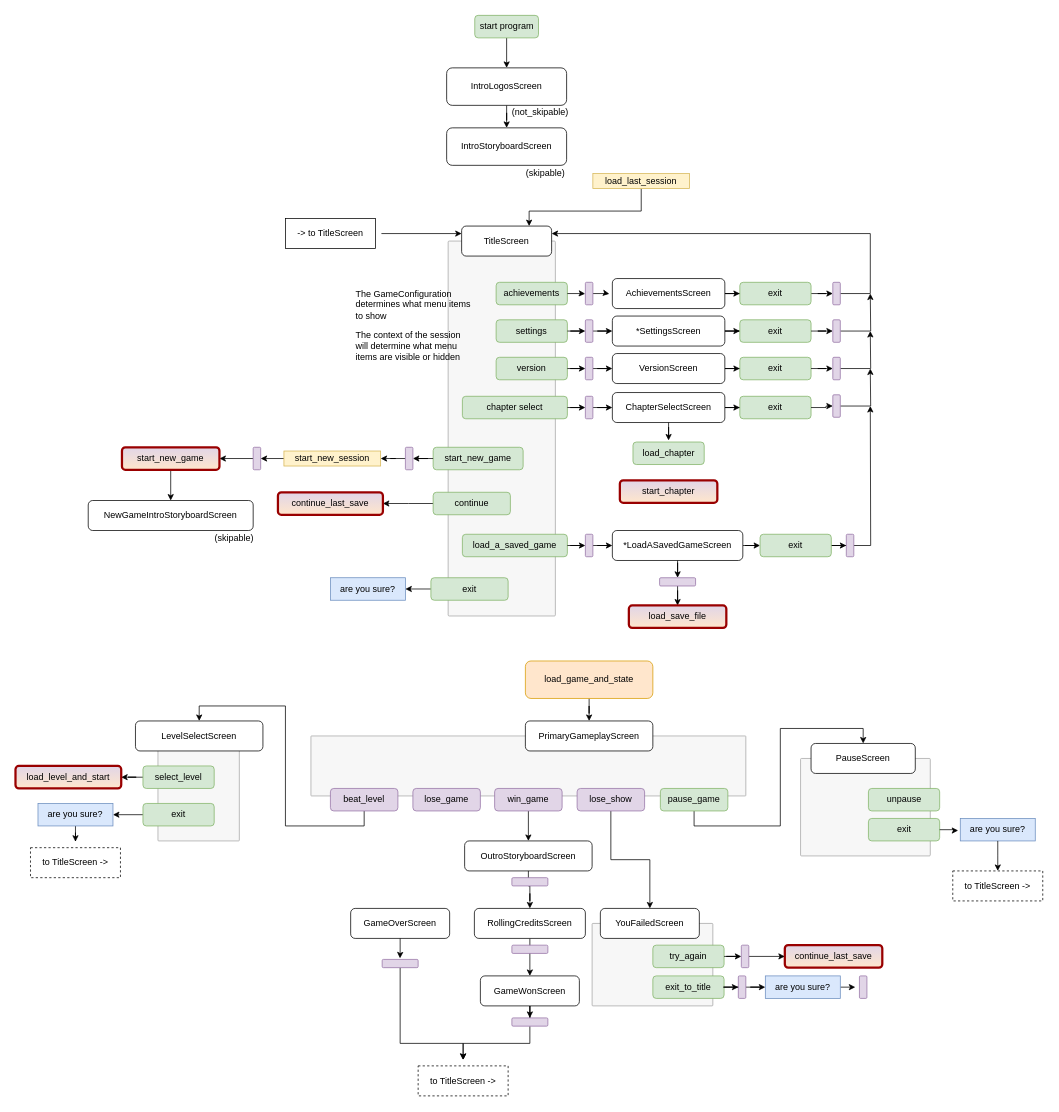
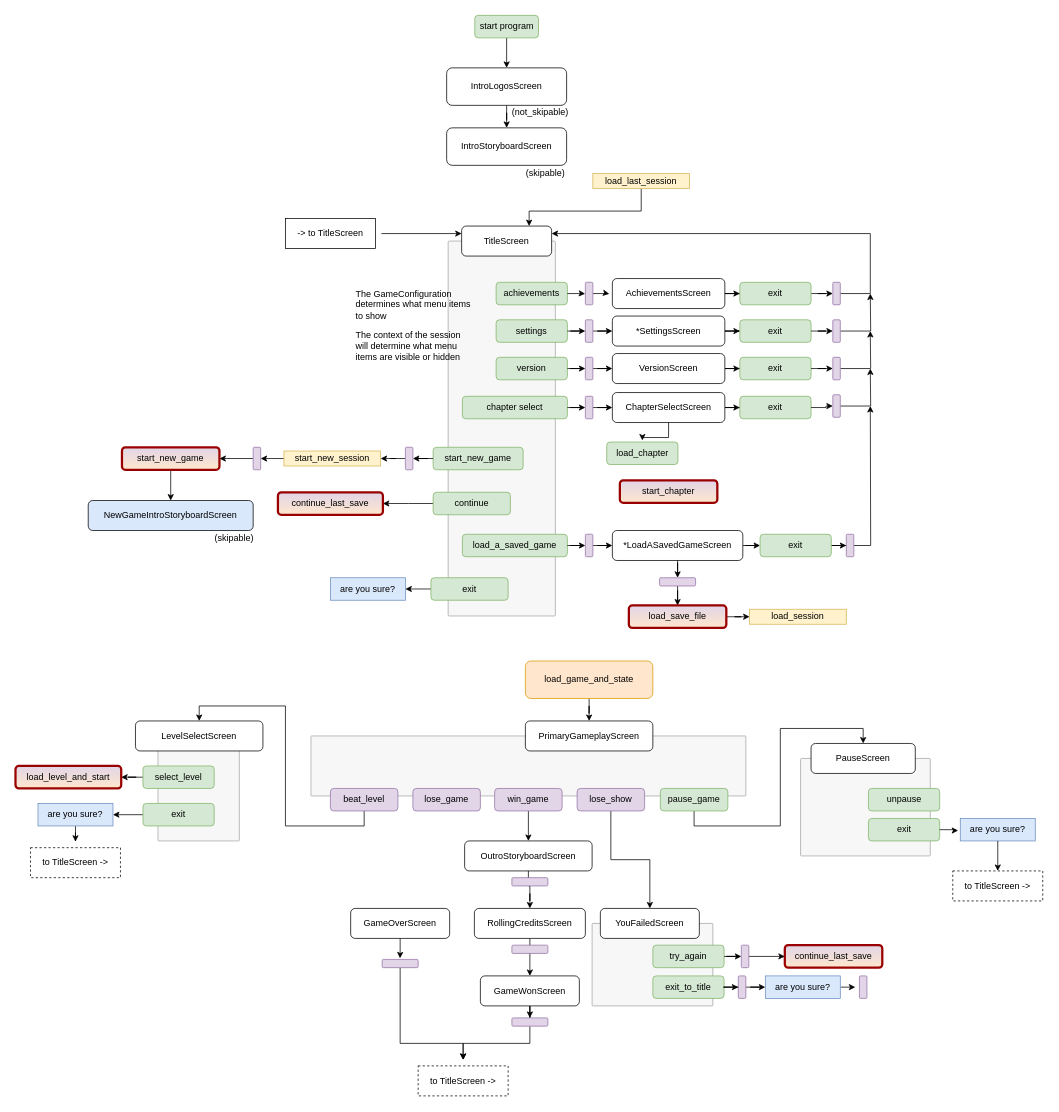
(669, 453) -> (642, 453)
(171, 516) -> (171, 516)
none -> (741, 617)
none -> (798, 617)
